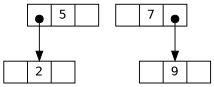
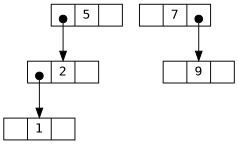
none -> (39, 129)
